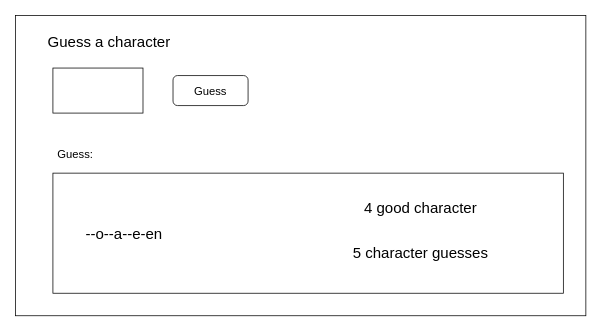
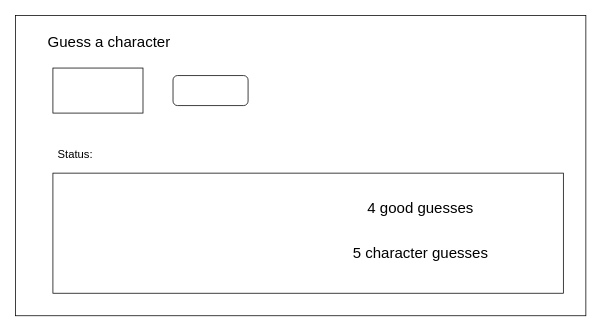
(210, 90) -> none
(75, 154) -> (75, 154)
(420, 207) -> (420, 207)
(124, 233) -> none
